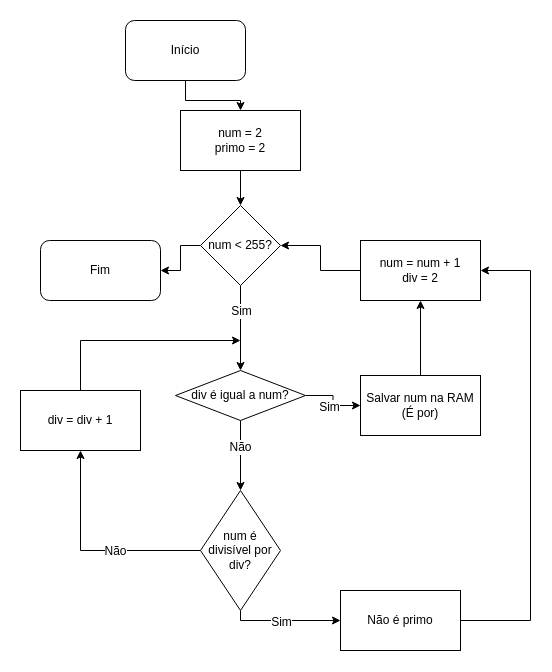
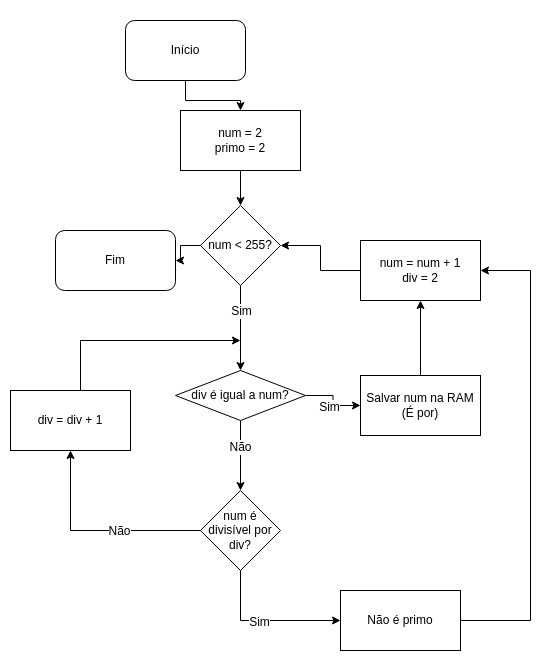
(101, 271) -> (116, 261)
(81, 421) -> (71, 421)
(241, 551) -> (241, 531)
